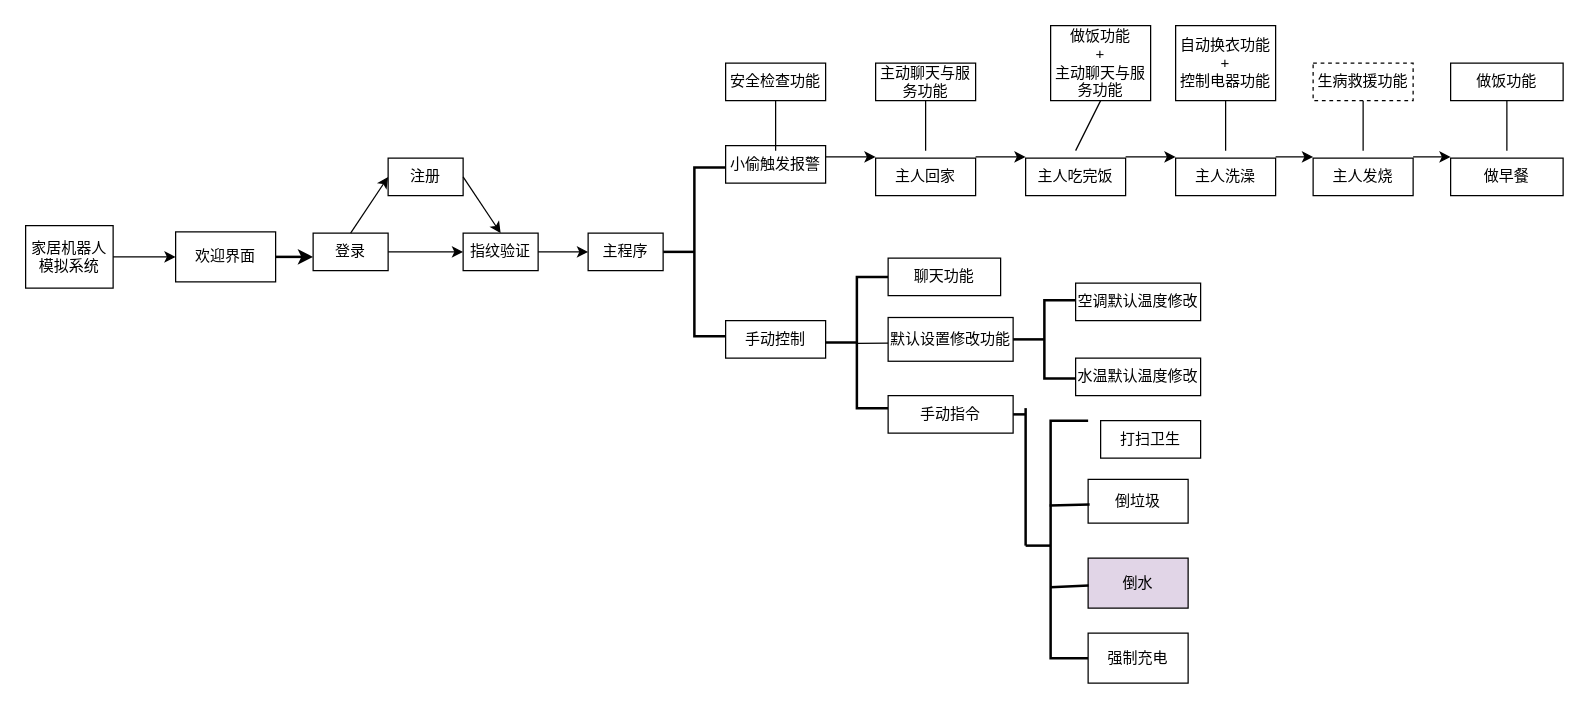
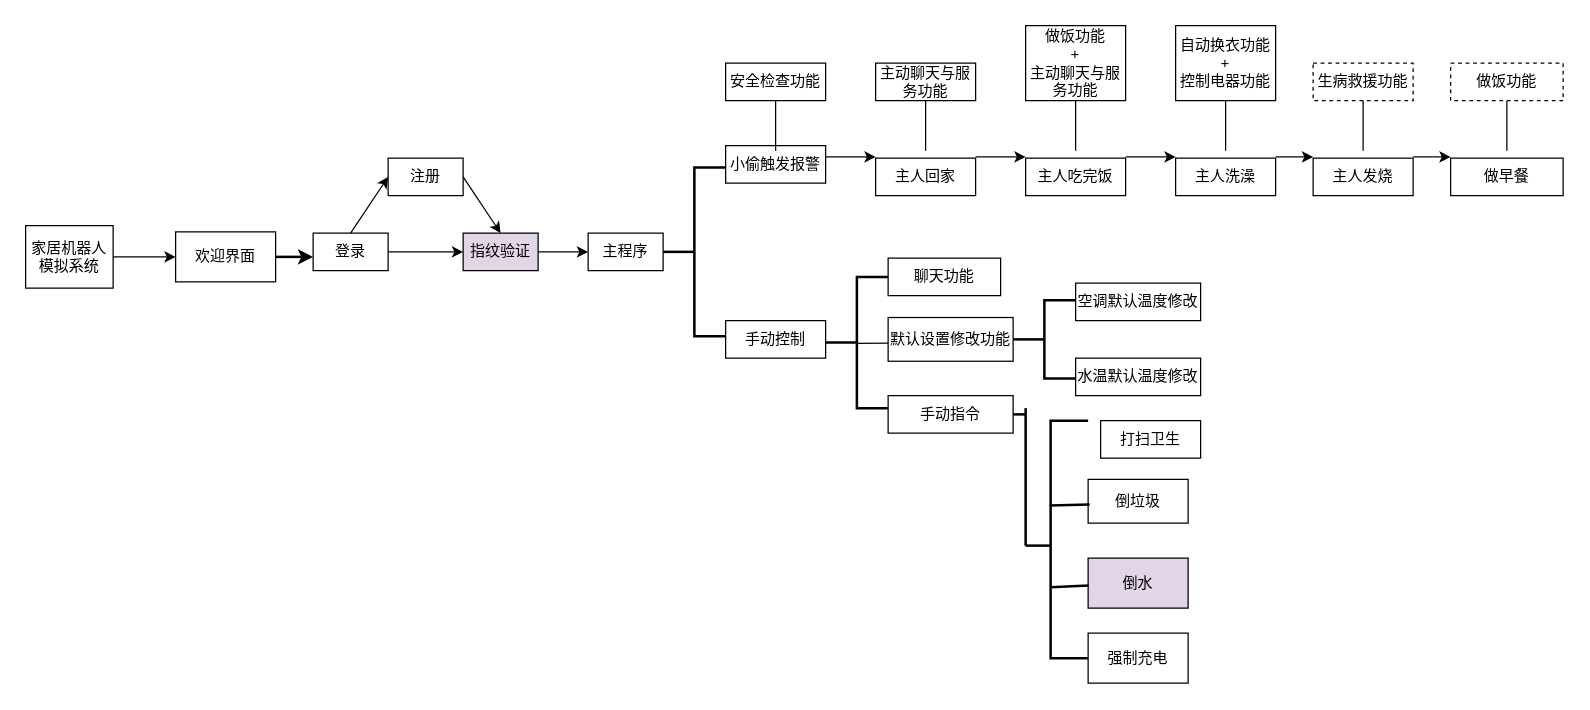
(1101, 63) -> (1076, 63)
(1507, 82) -> (1507, 82)
(501, 252) -> (501, 252)
